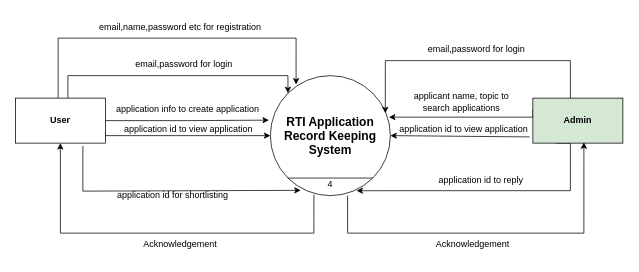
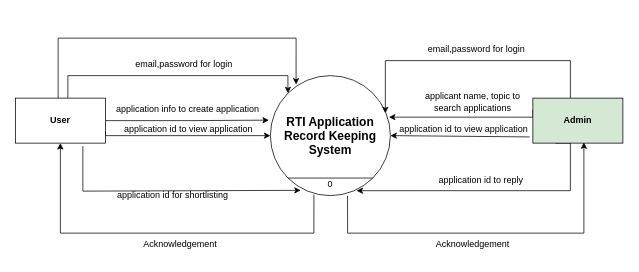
(180, 27) -> none
(462, 102) -> (473, 102)
(330, 184) -> (330, 184)
